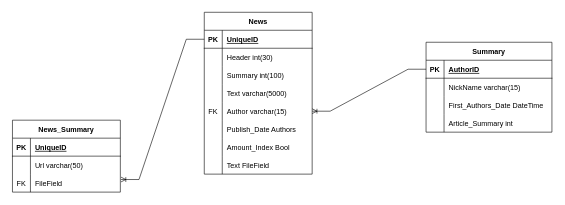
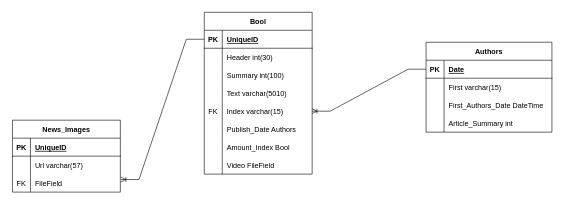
(258, 22) -> (258, 22)
(489, 52) -> (489, 52)
(465, 70) -> (457, 70)
(487, 88) -> (481, 88)
(262, 94) -> (262, 94)
(262, 112) -> (260, 112)
(66, 130) -> (66, 130)
(63, 166) -> (63, 166)
(250, 166) -> (251, 166)
